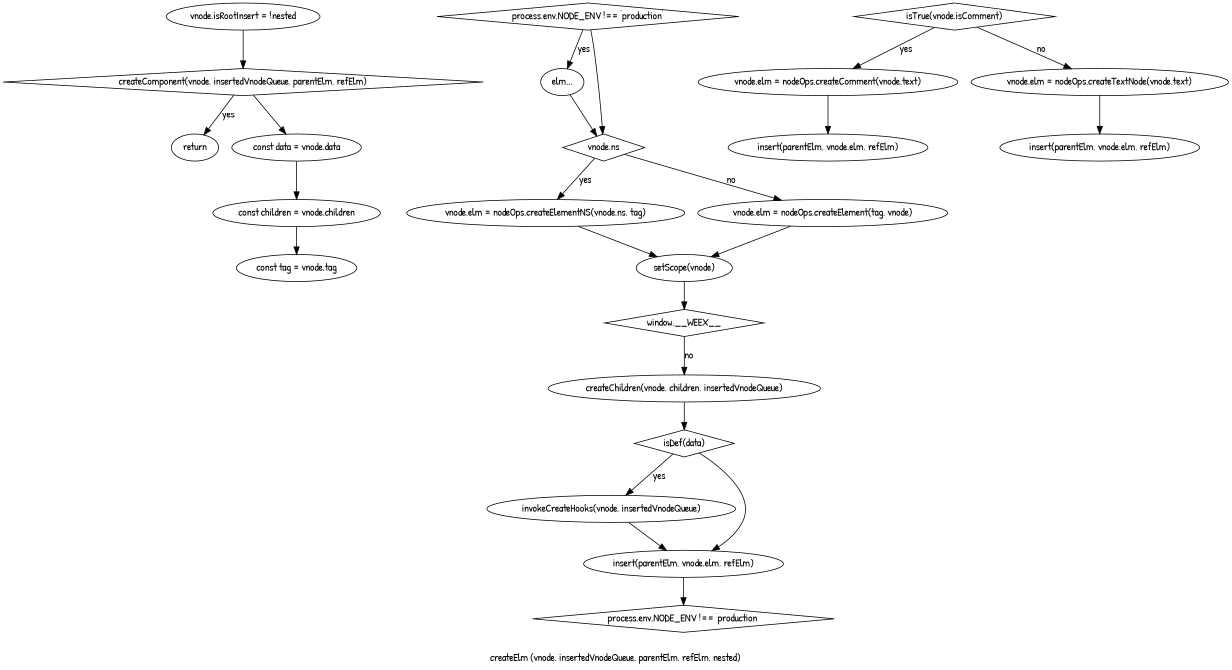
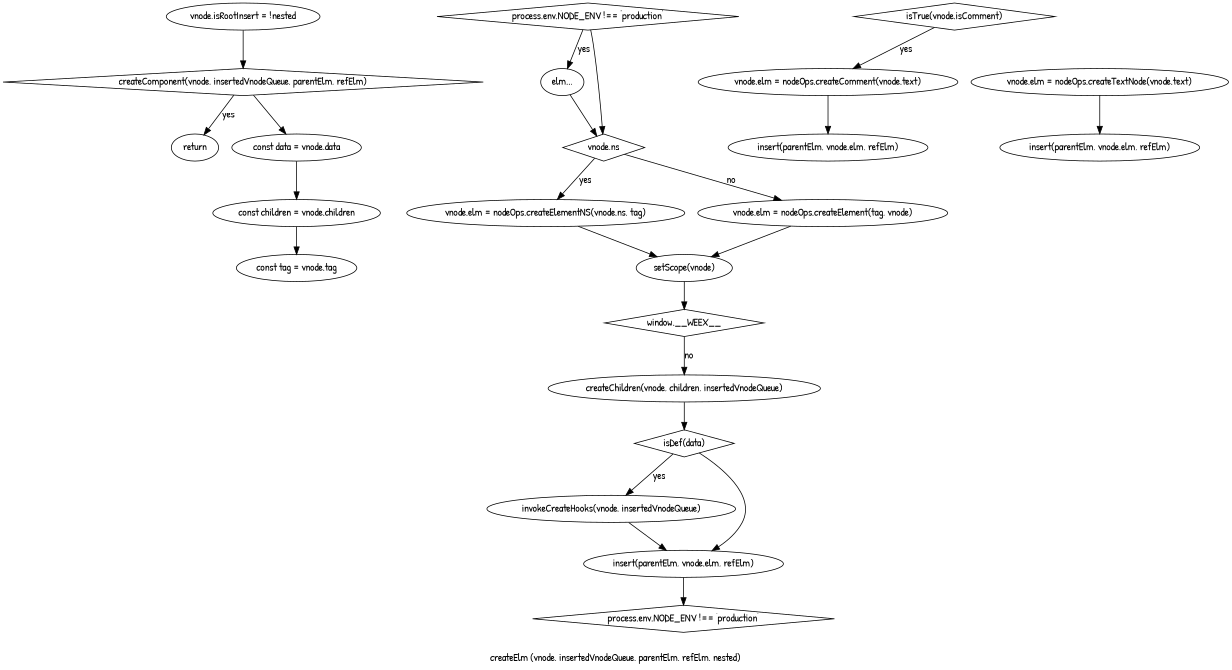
(1021, 46) -> none
